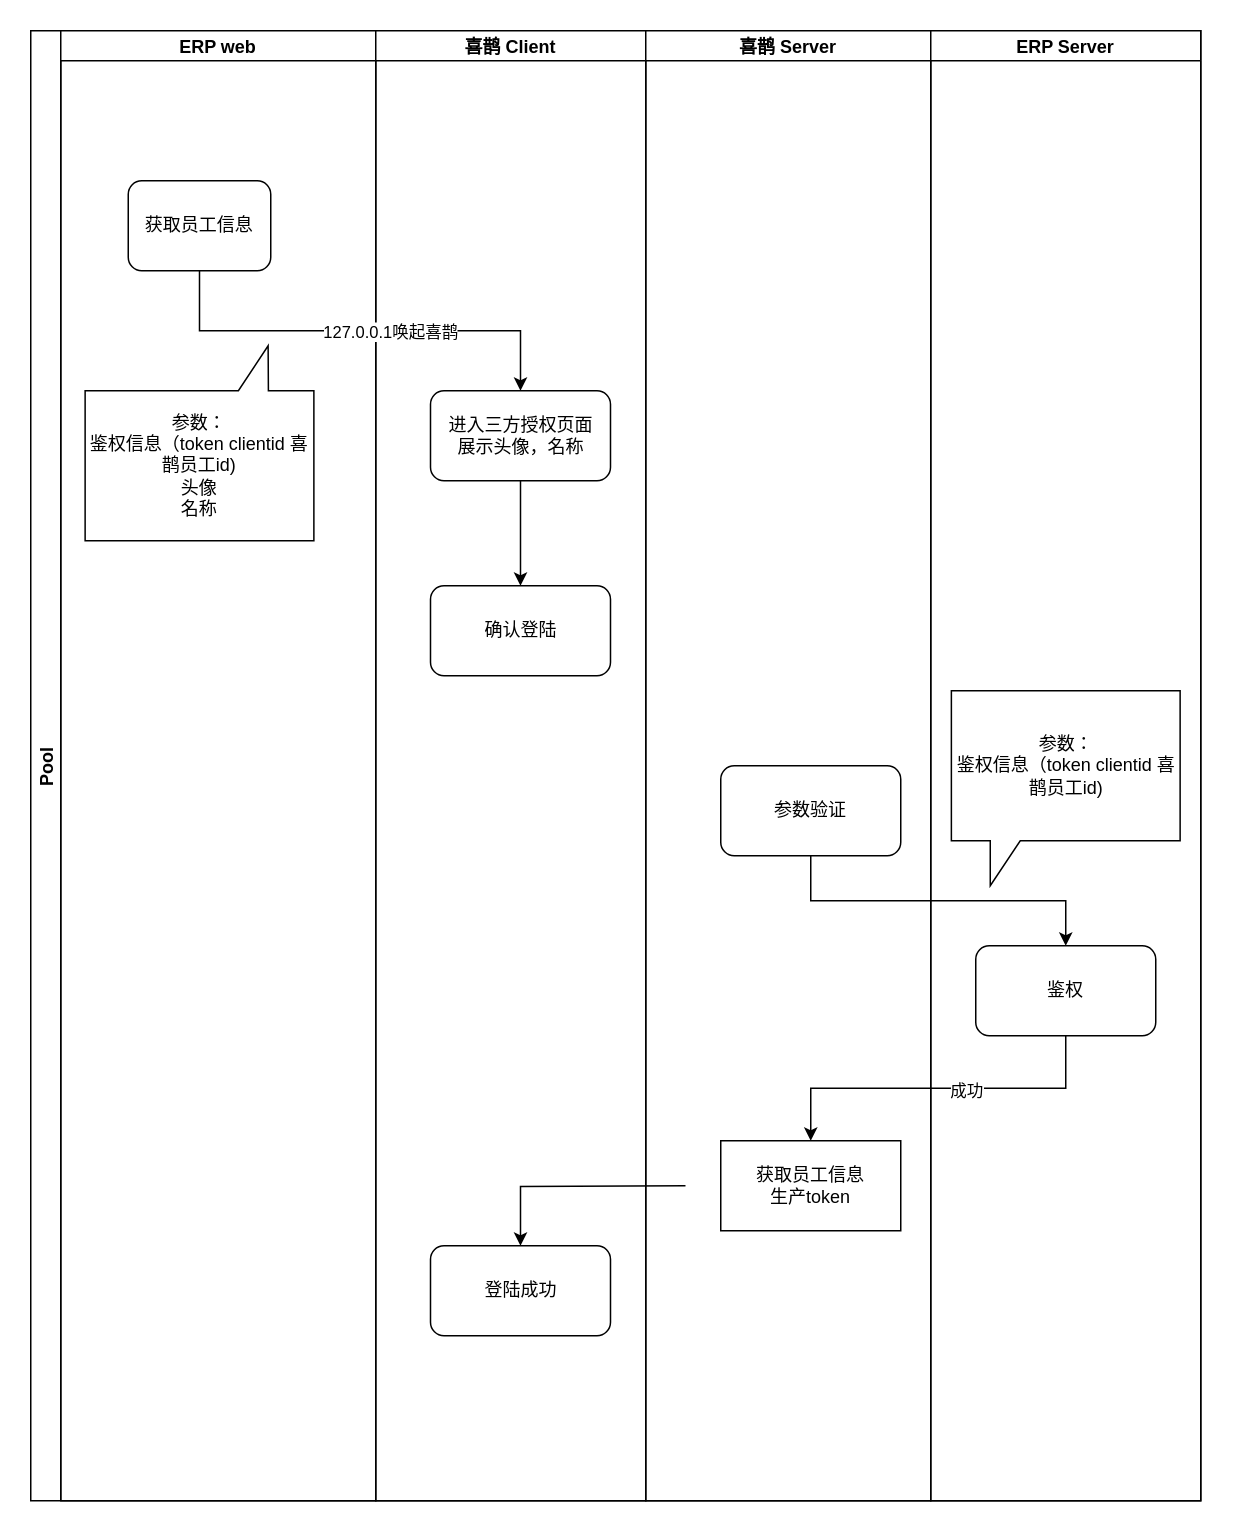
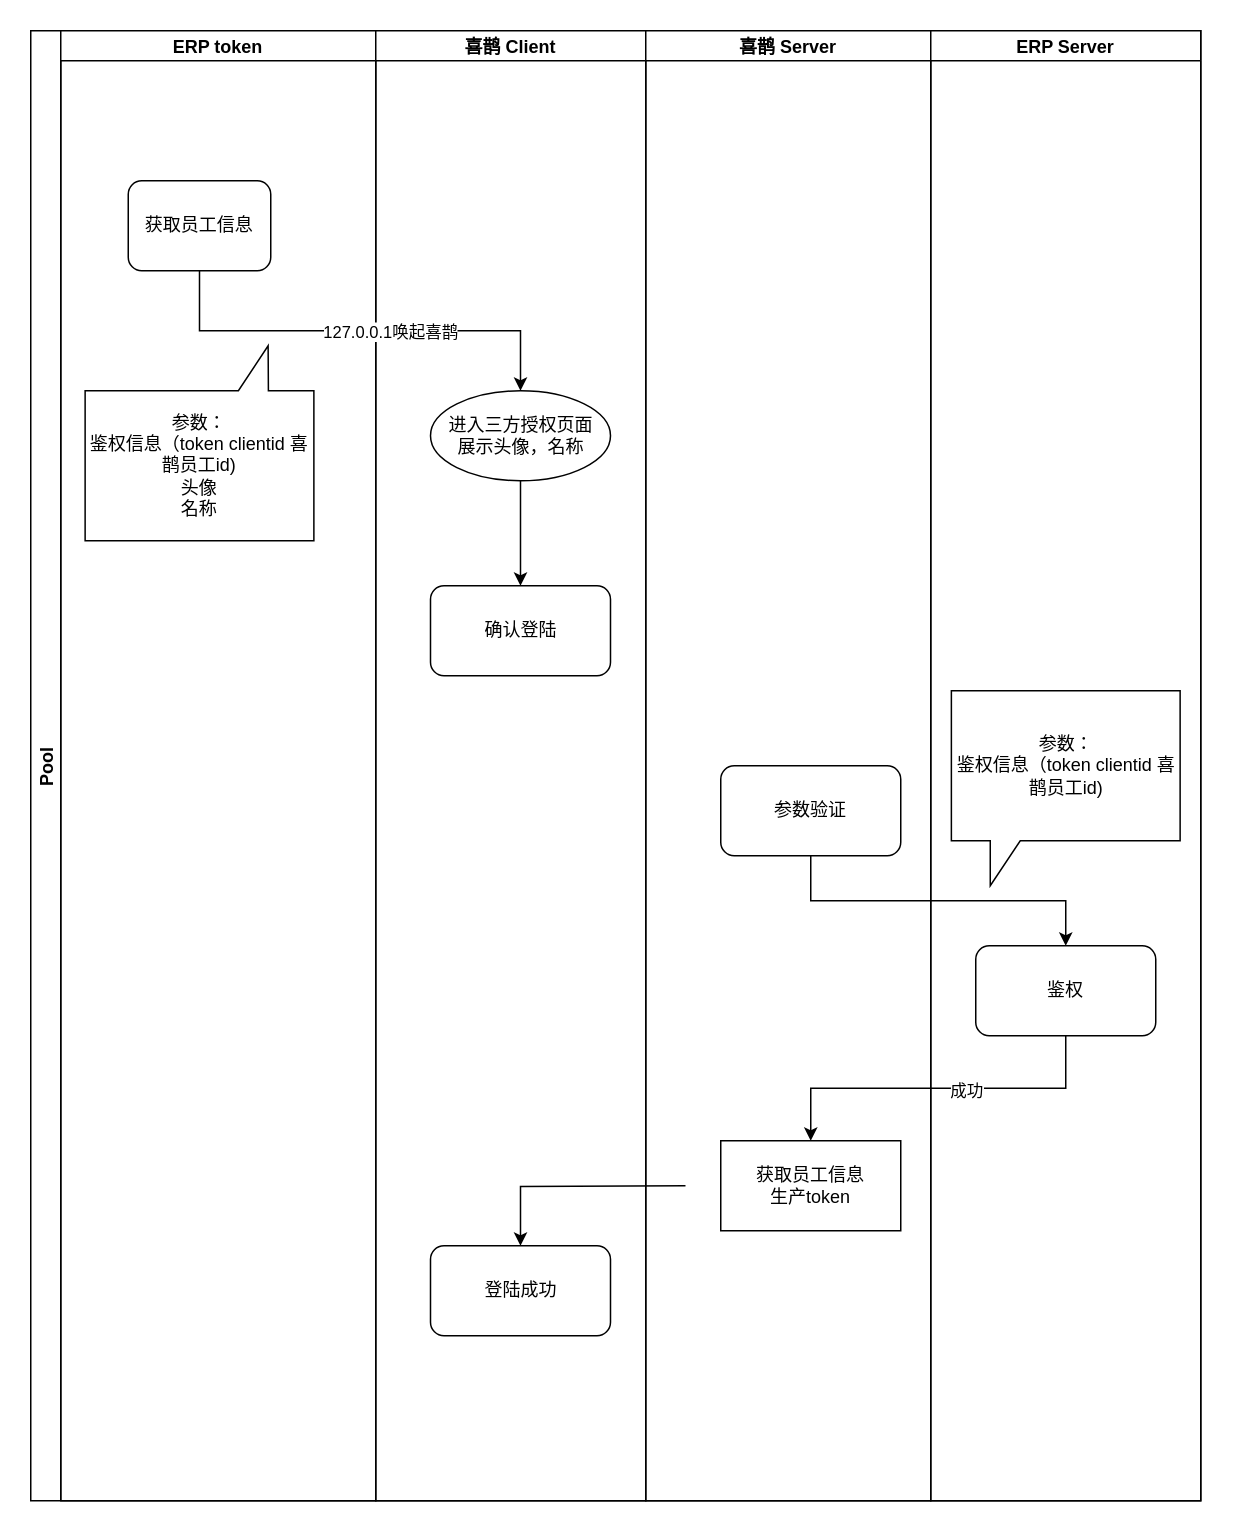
(218, 47) -> (218, 47)
(521, 436) -> (521, 436)
